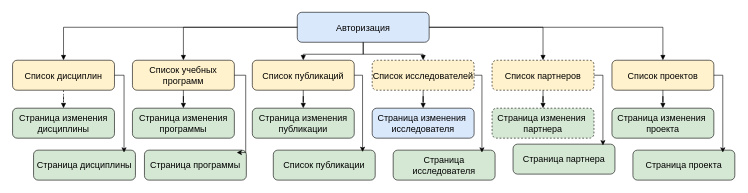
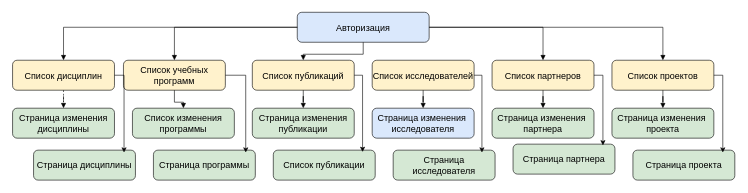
(421, 54) -> none
(183, 75) -> (174, 75)
(423, 75) -> (423, 75)
(543, 75) -> (543, 75)
(183, 123) -> (183, 123)
(543, 123) -> (543, 123)
(195, 165) -> (204, 165)
